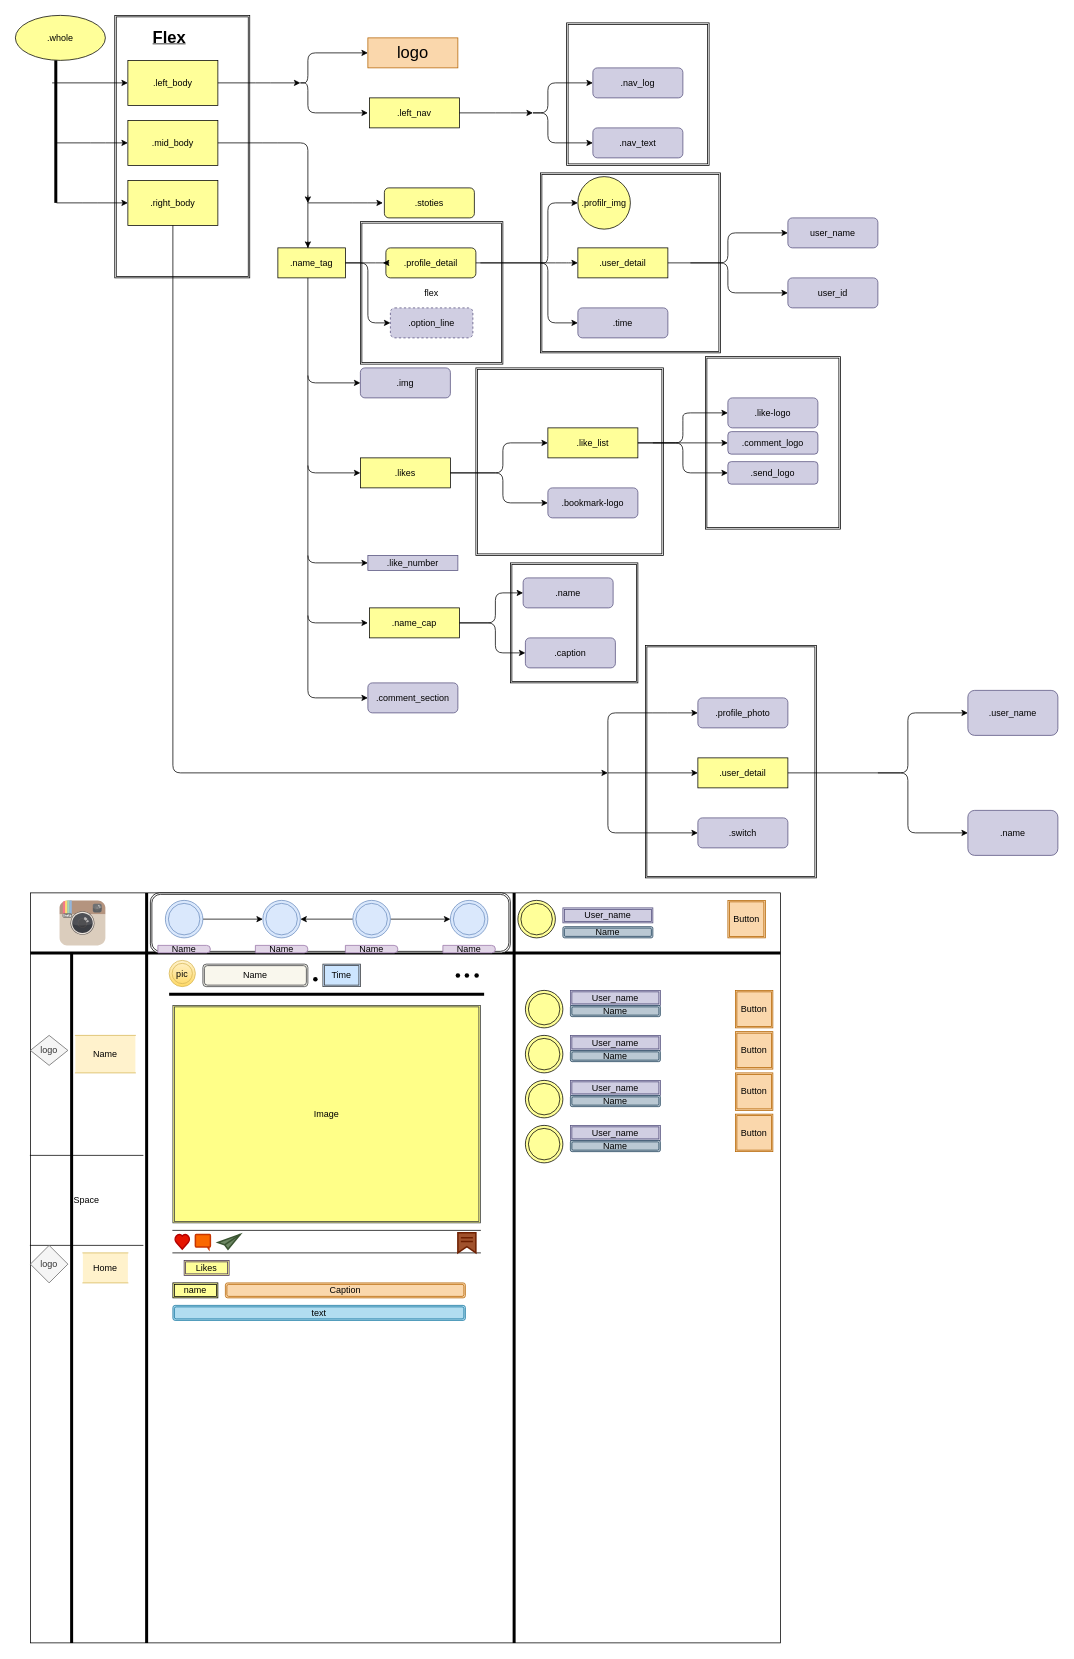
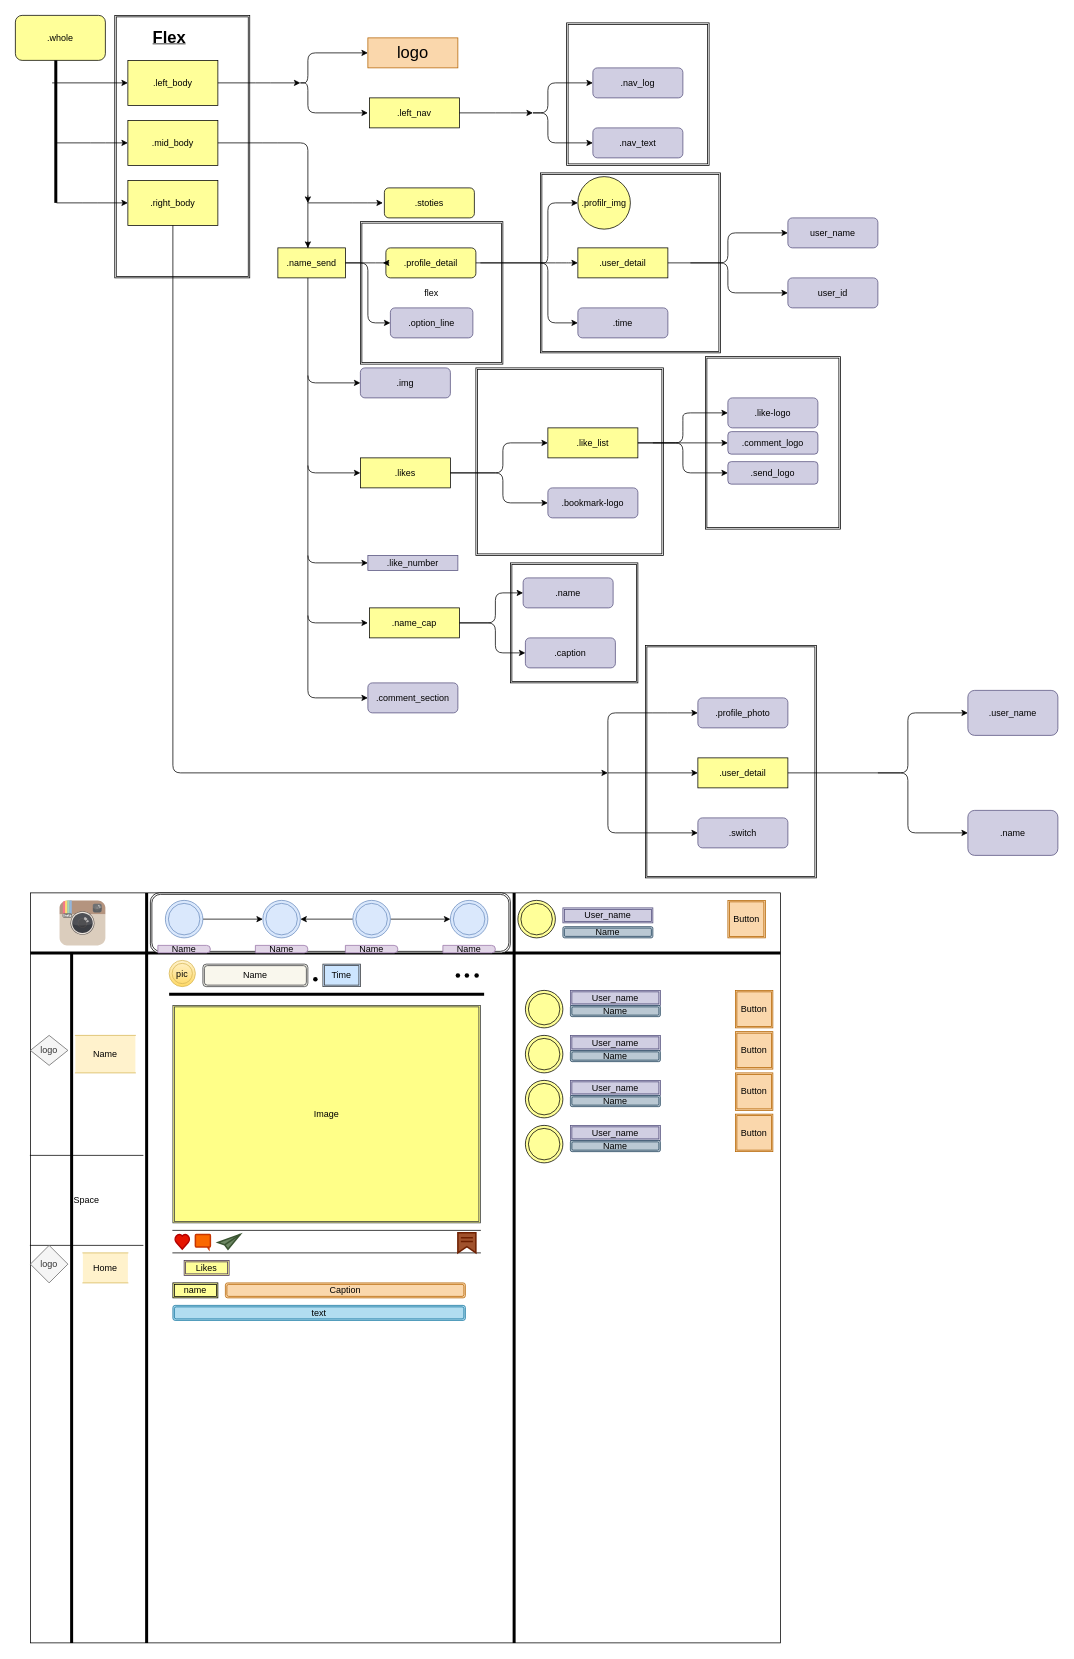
(60, 38) -> (60, 38)
(312, 263) -> (312, 263)
(432, 323) -> (432, 323)
